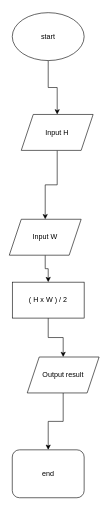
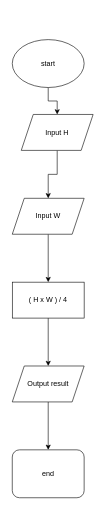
(48, 36) -> (48, 63)
(45, 237) -> (48, 216)
(48, 300) -> (48, 300)
(63, 375) -> (48, 384)
